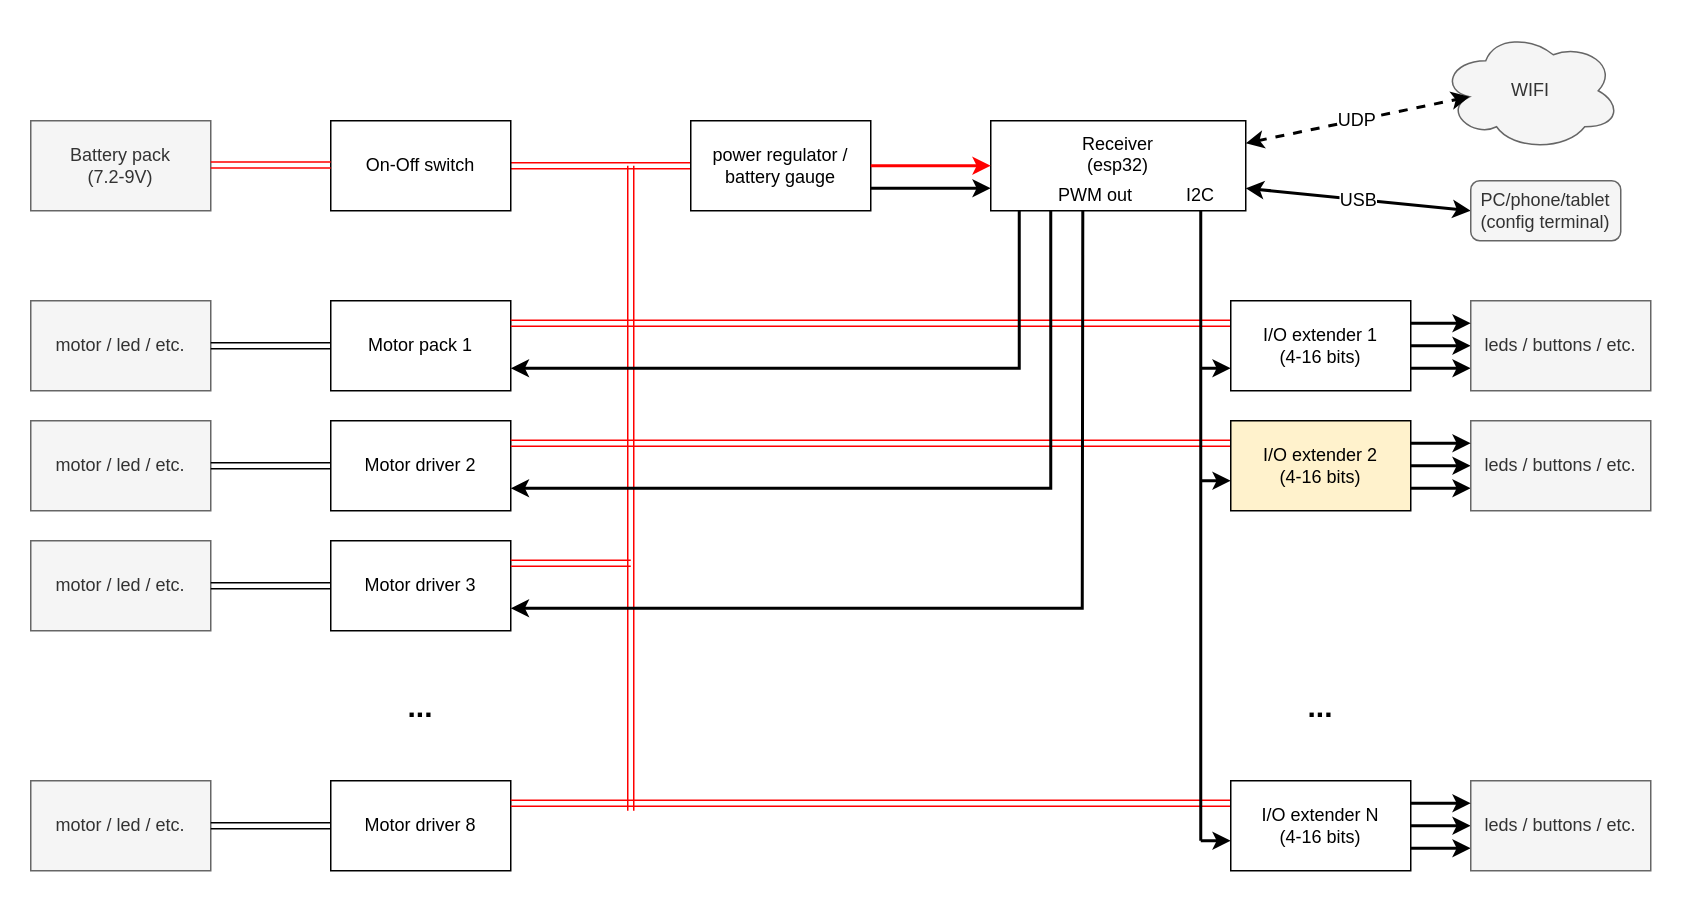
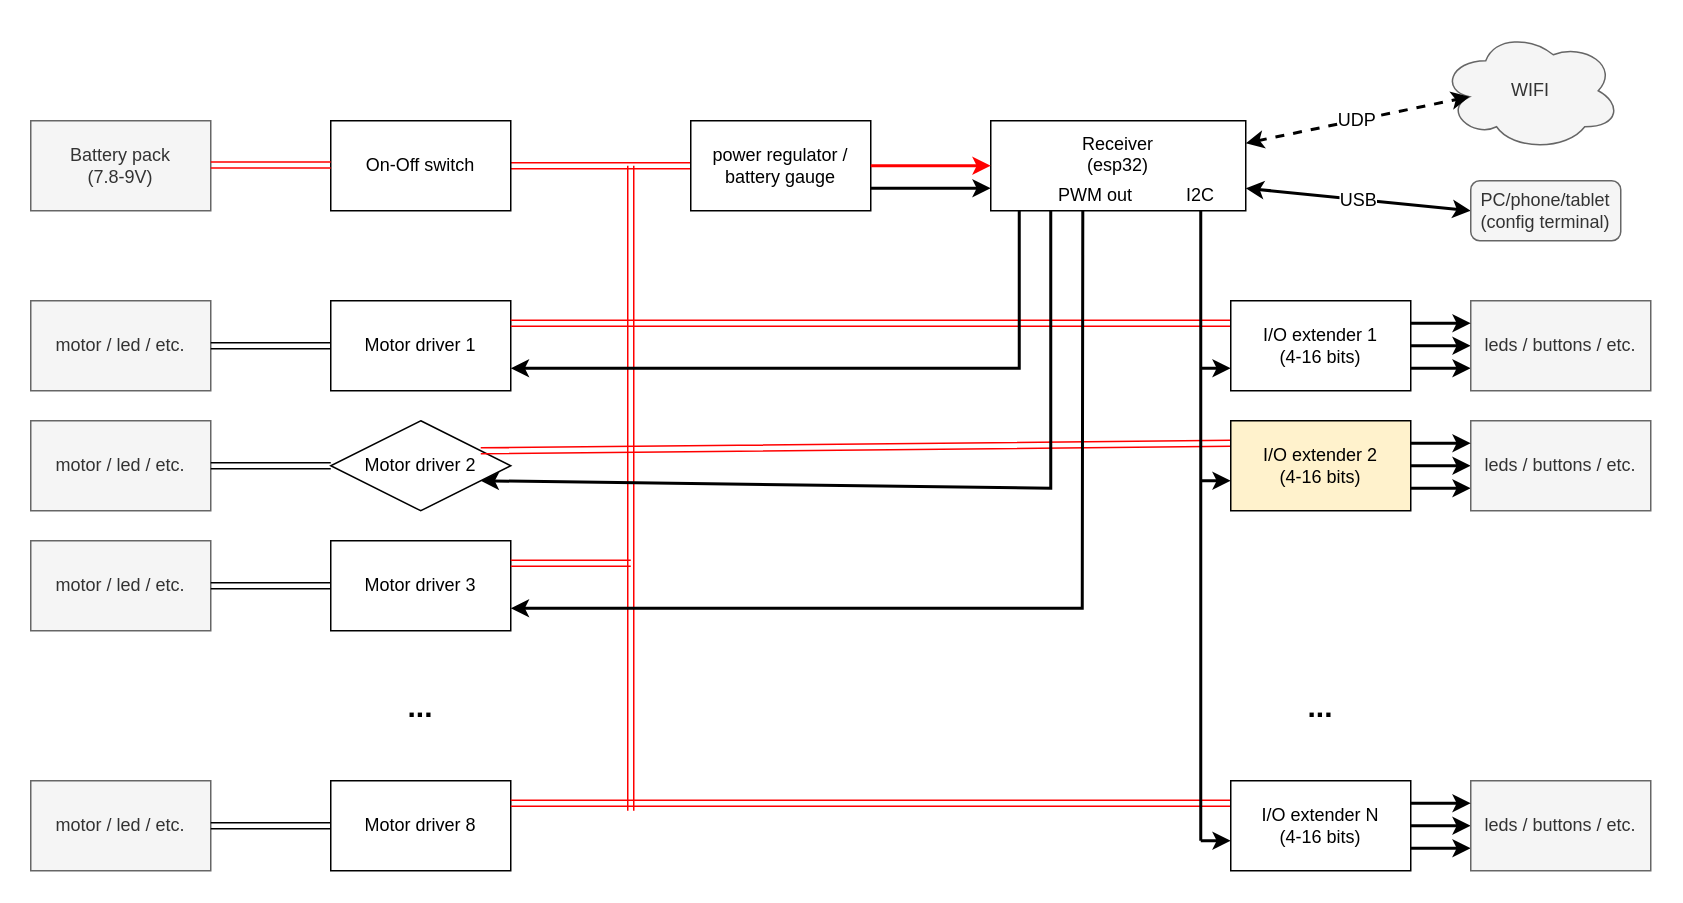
(121, 166) -> (121, 166)
(421, 346) -> (421, 346)
(421, 466) -> (421, 466)
